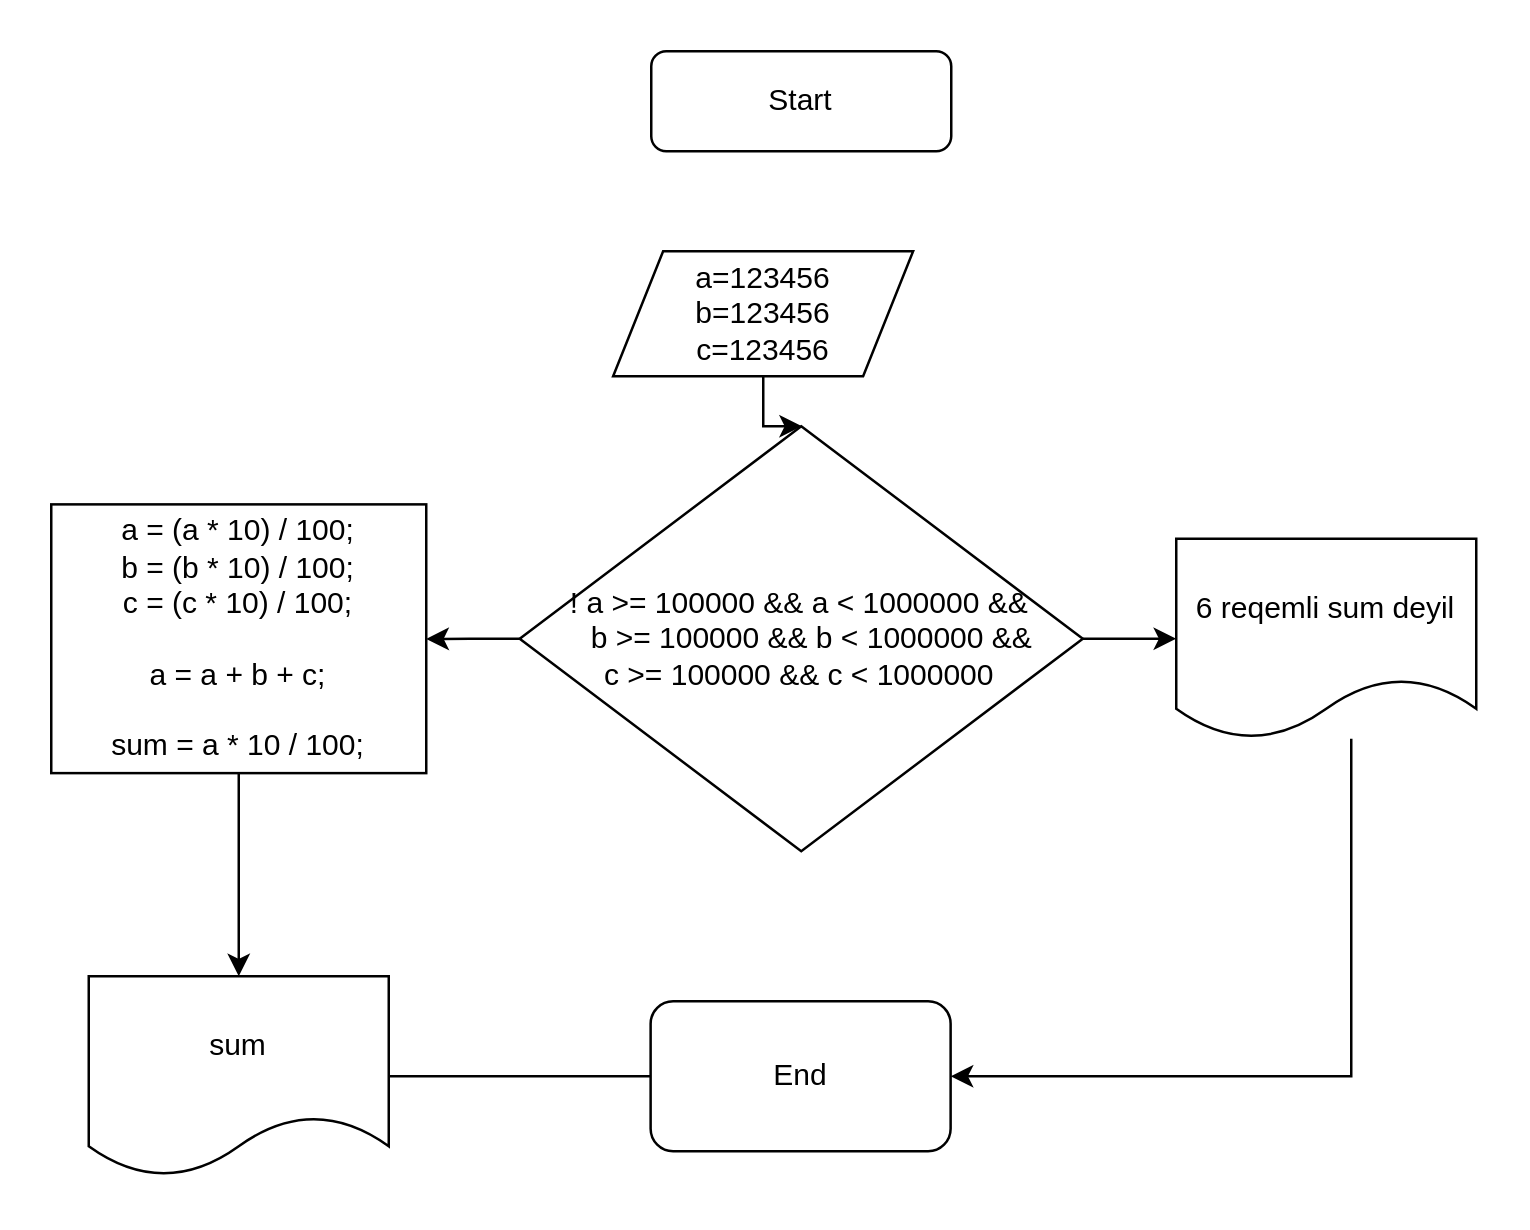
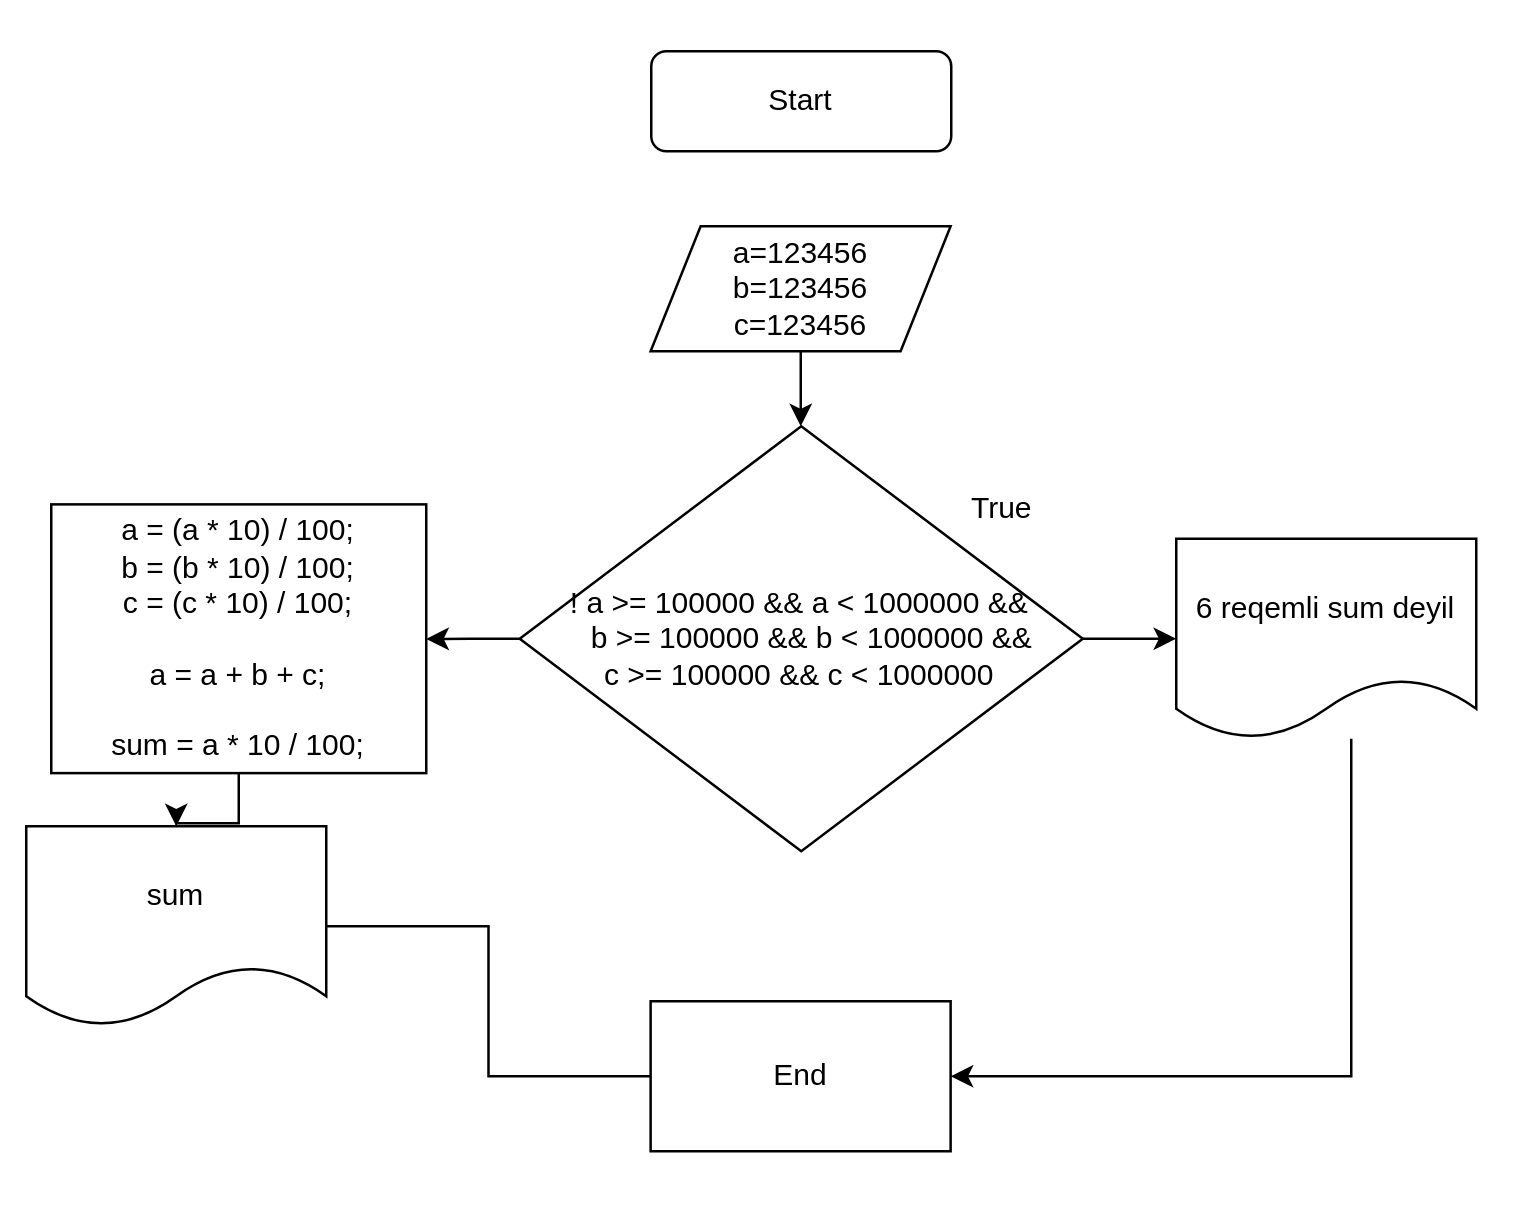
(763, 314) -> (801, 289)
none -> (1001, 508)
(239, 1076) -> (176, 926)
(801, 1076) -> (801, 1076)
